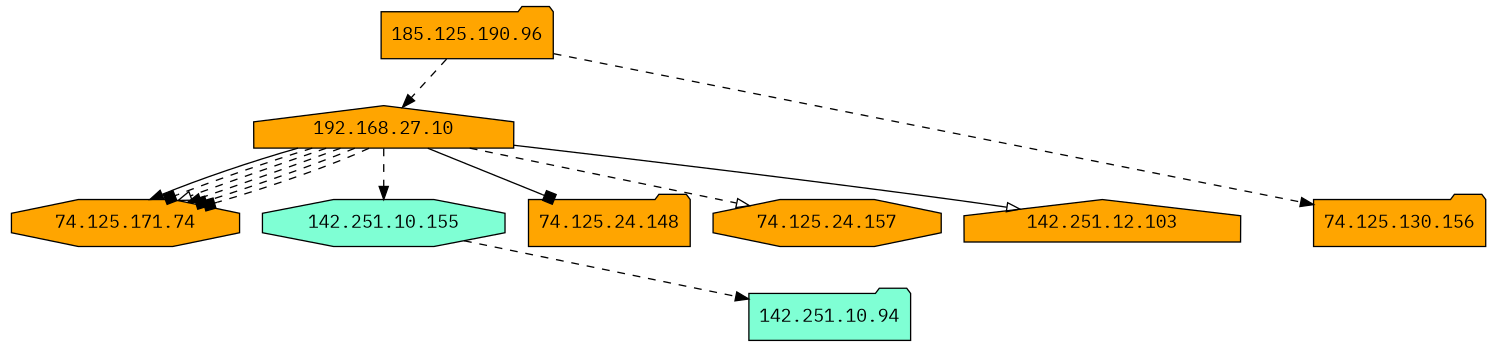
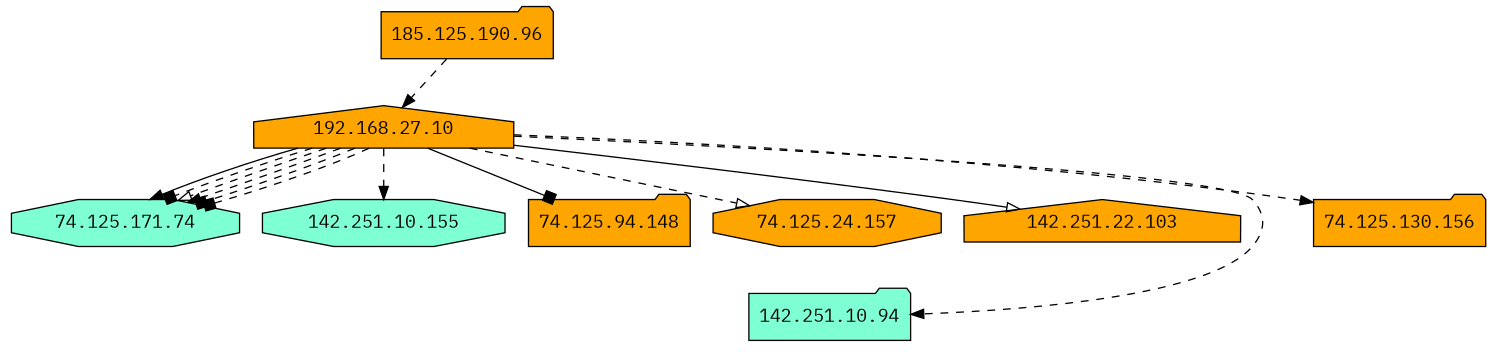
(927, 128) -> (908, 158)
(126, 223) -> (126, 223)
(609, 223) -> (609, 223)
(1102, 223) -> (1102, 223)
(600, 269) -> (1262, 220)
